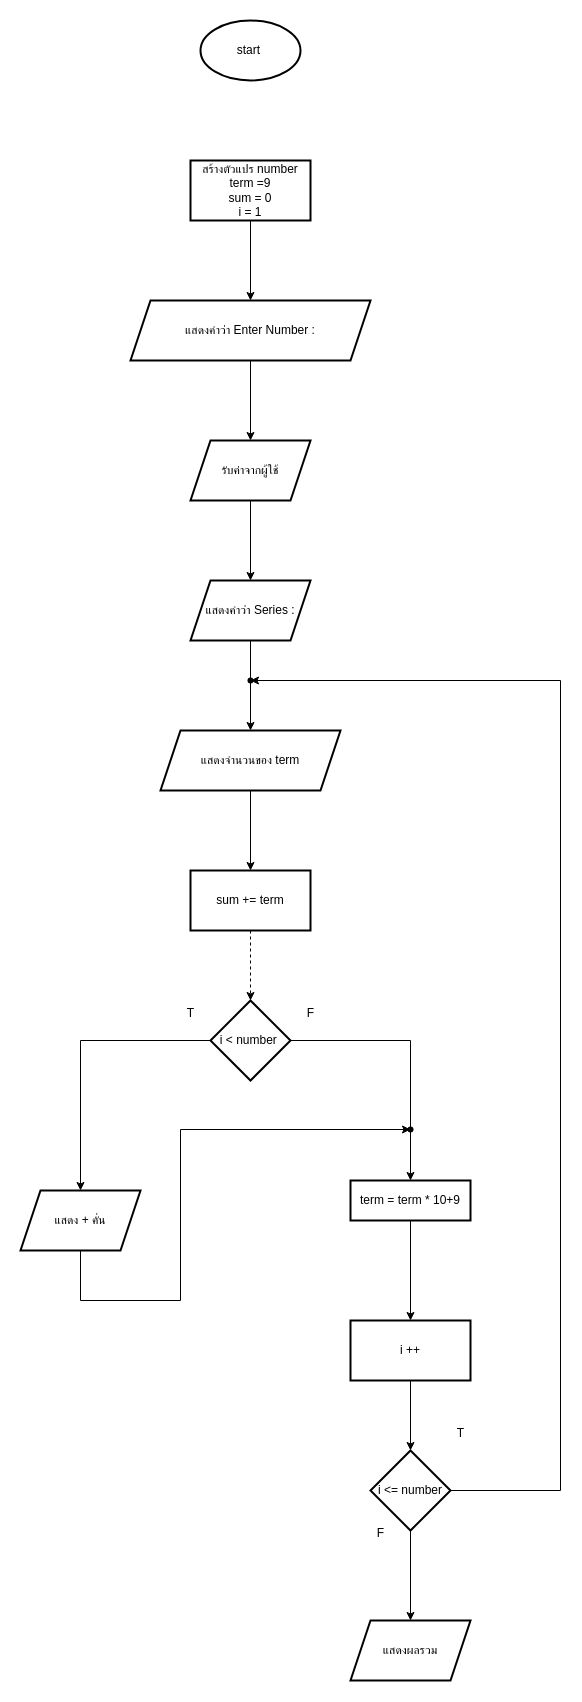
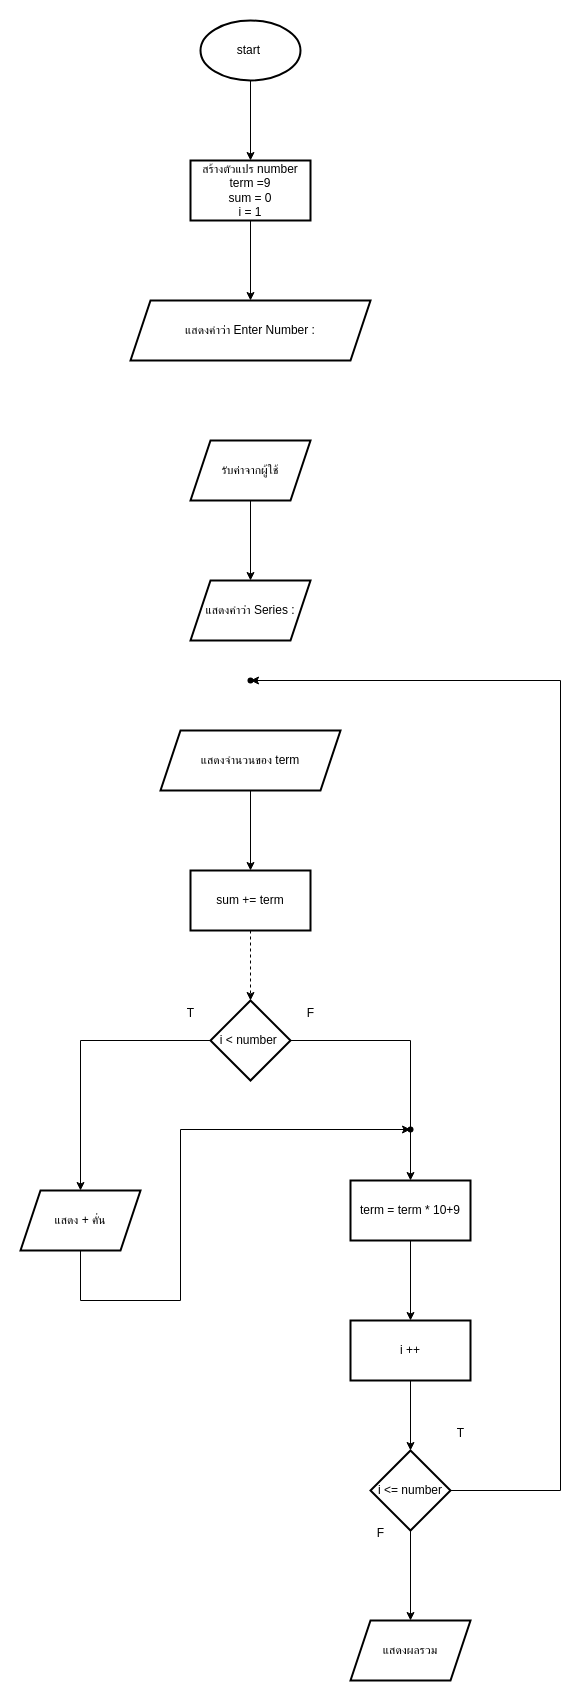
none -> (251, 117)
(251, 397) -> none
(251, 682) -> none
(411, 1201) -> (411, 1211)
